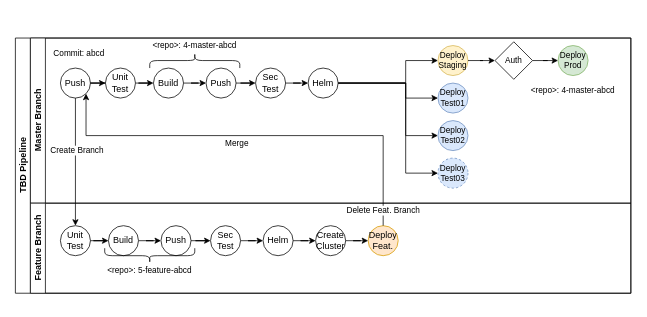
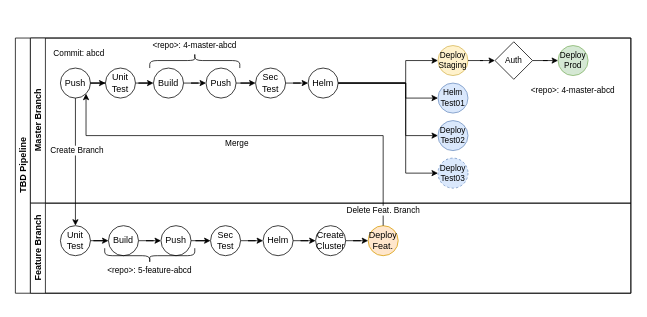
(453, 98) -> (453, 98)
